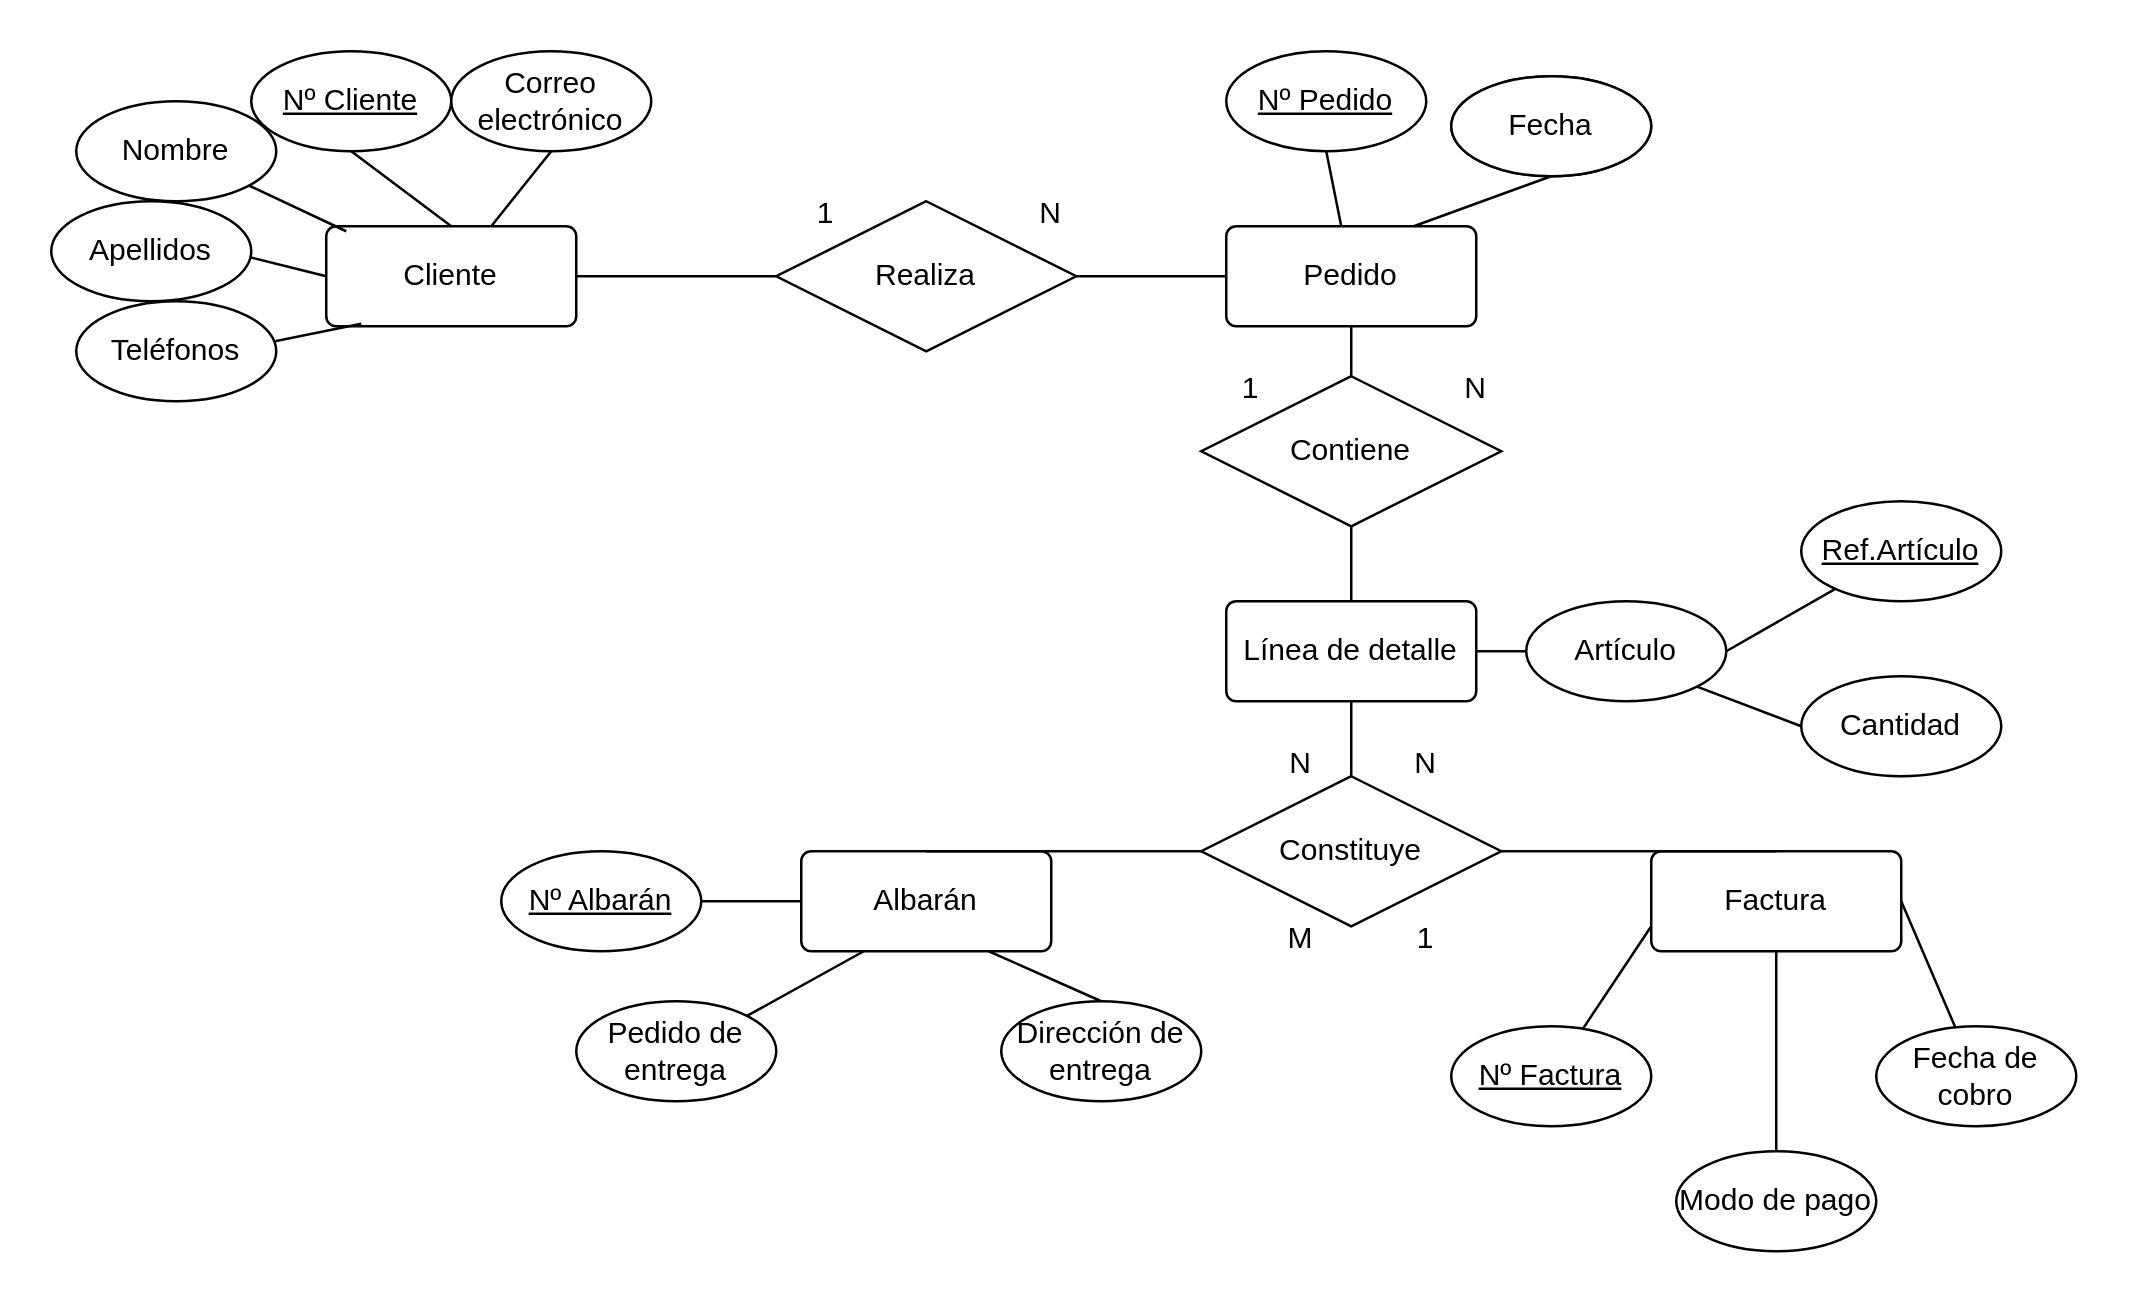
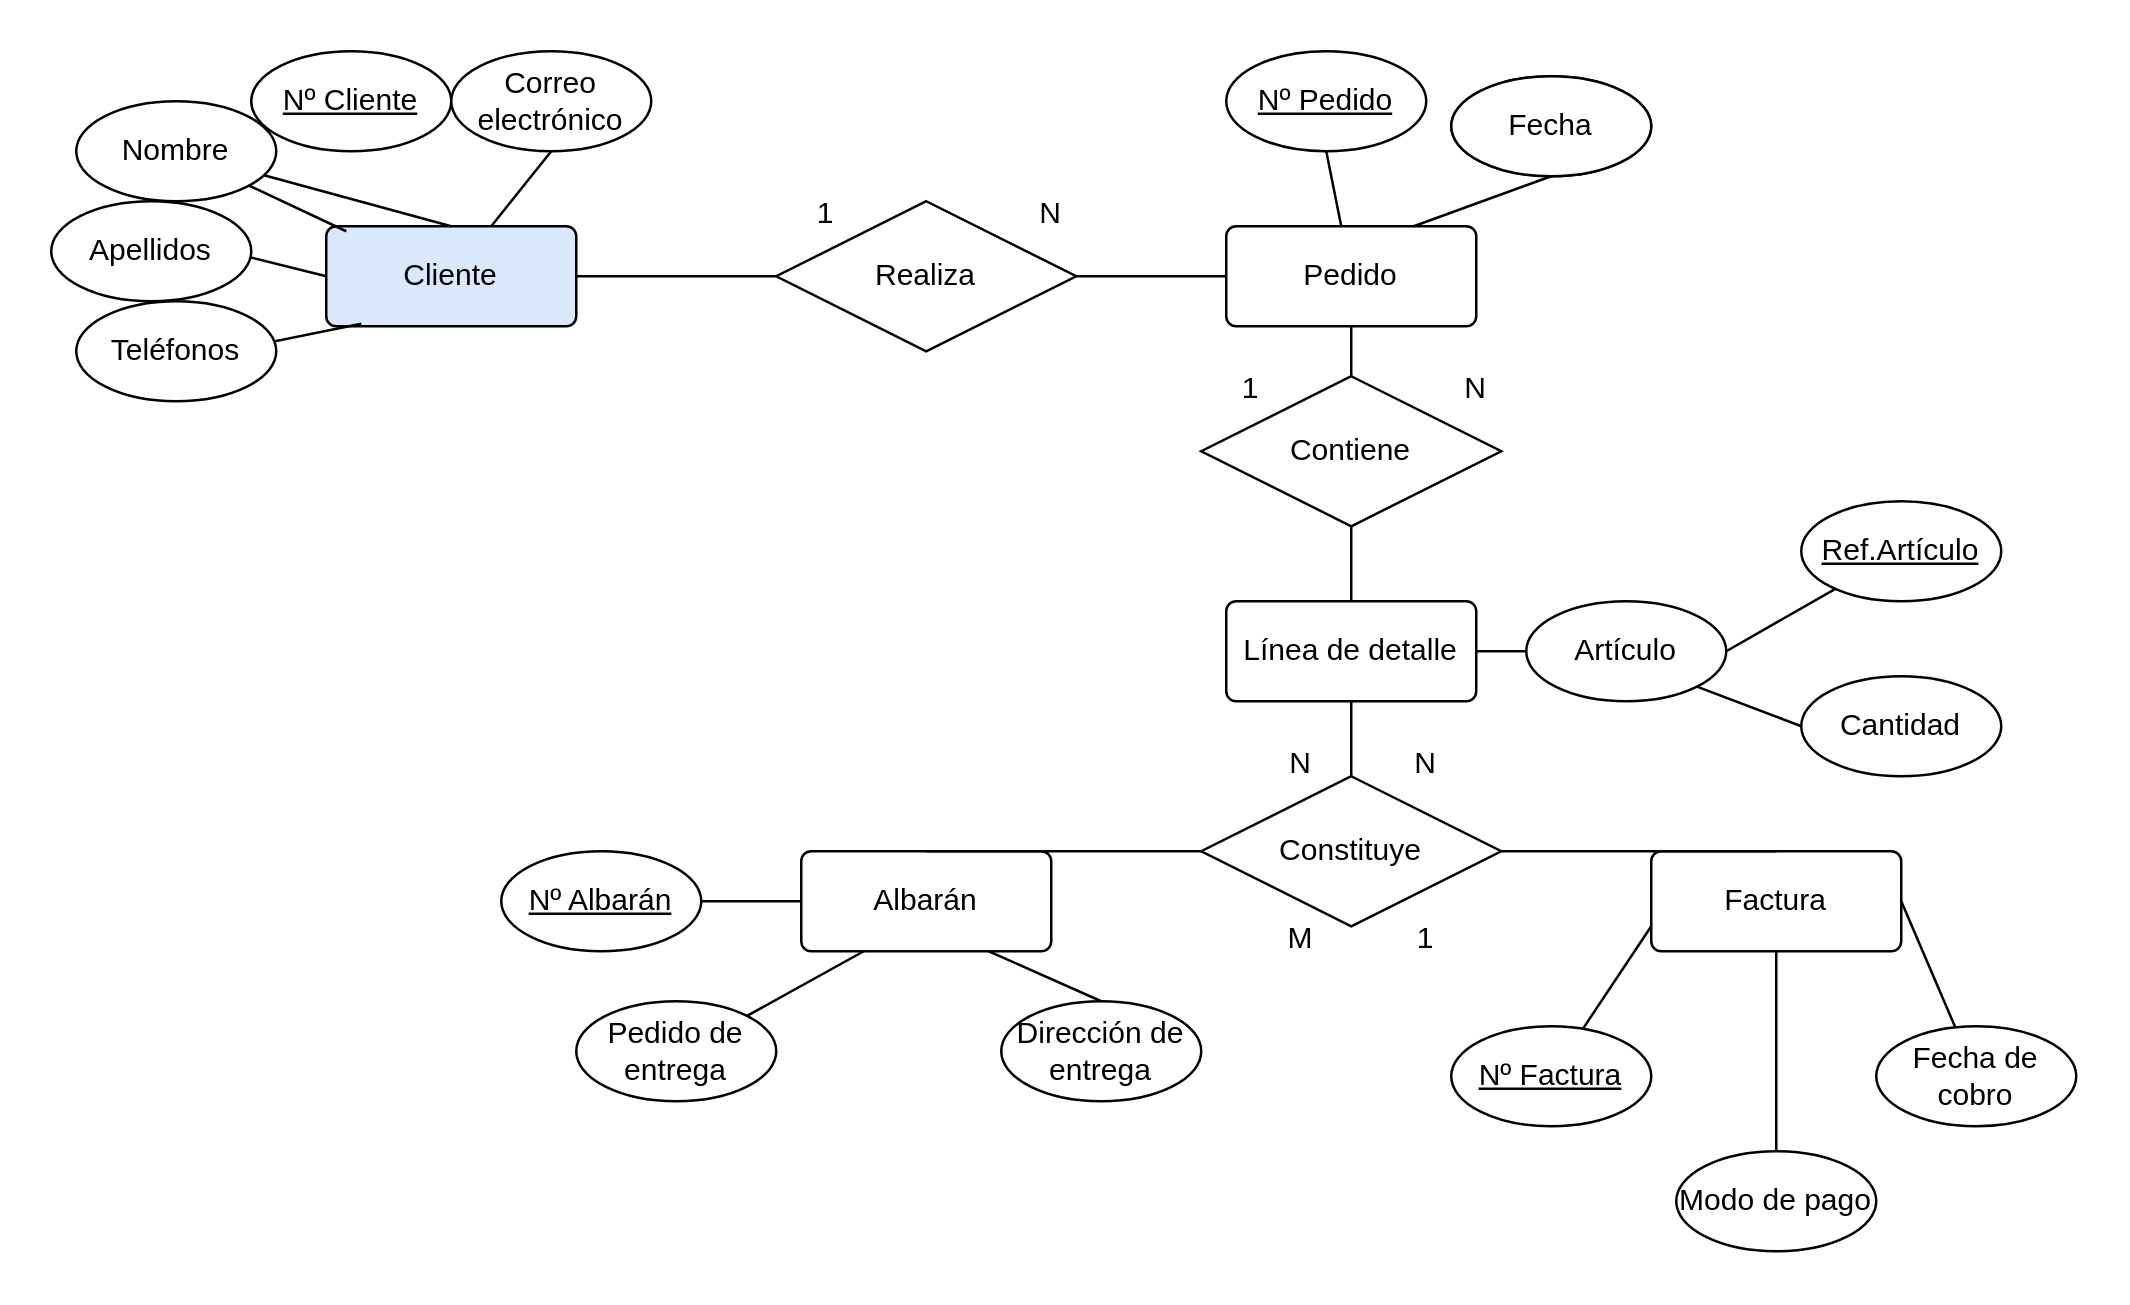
(402, 189) -> (358, 201)
(451, 276) -> (451, 276)
